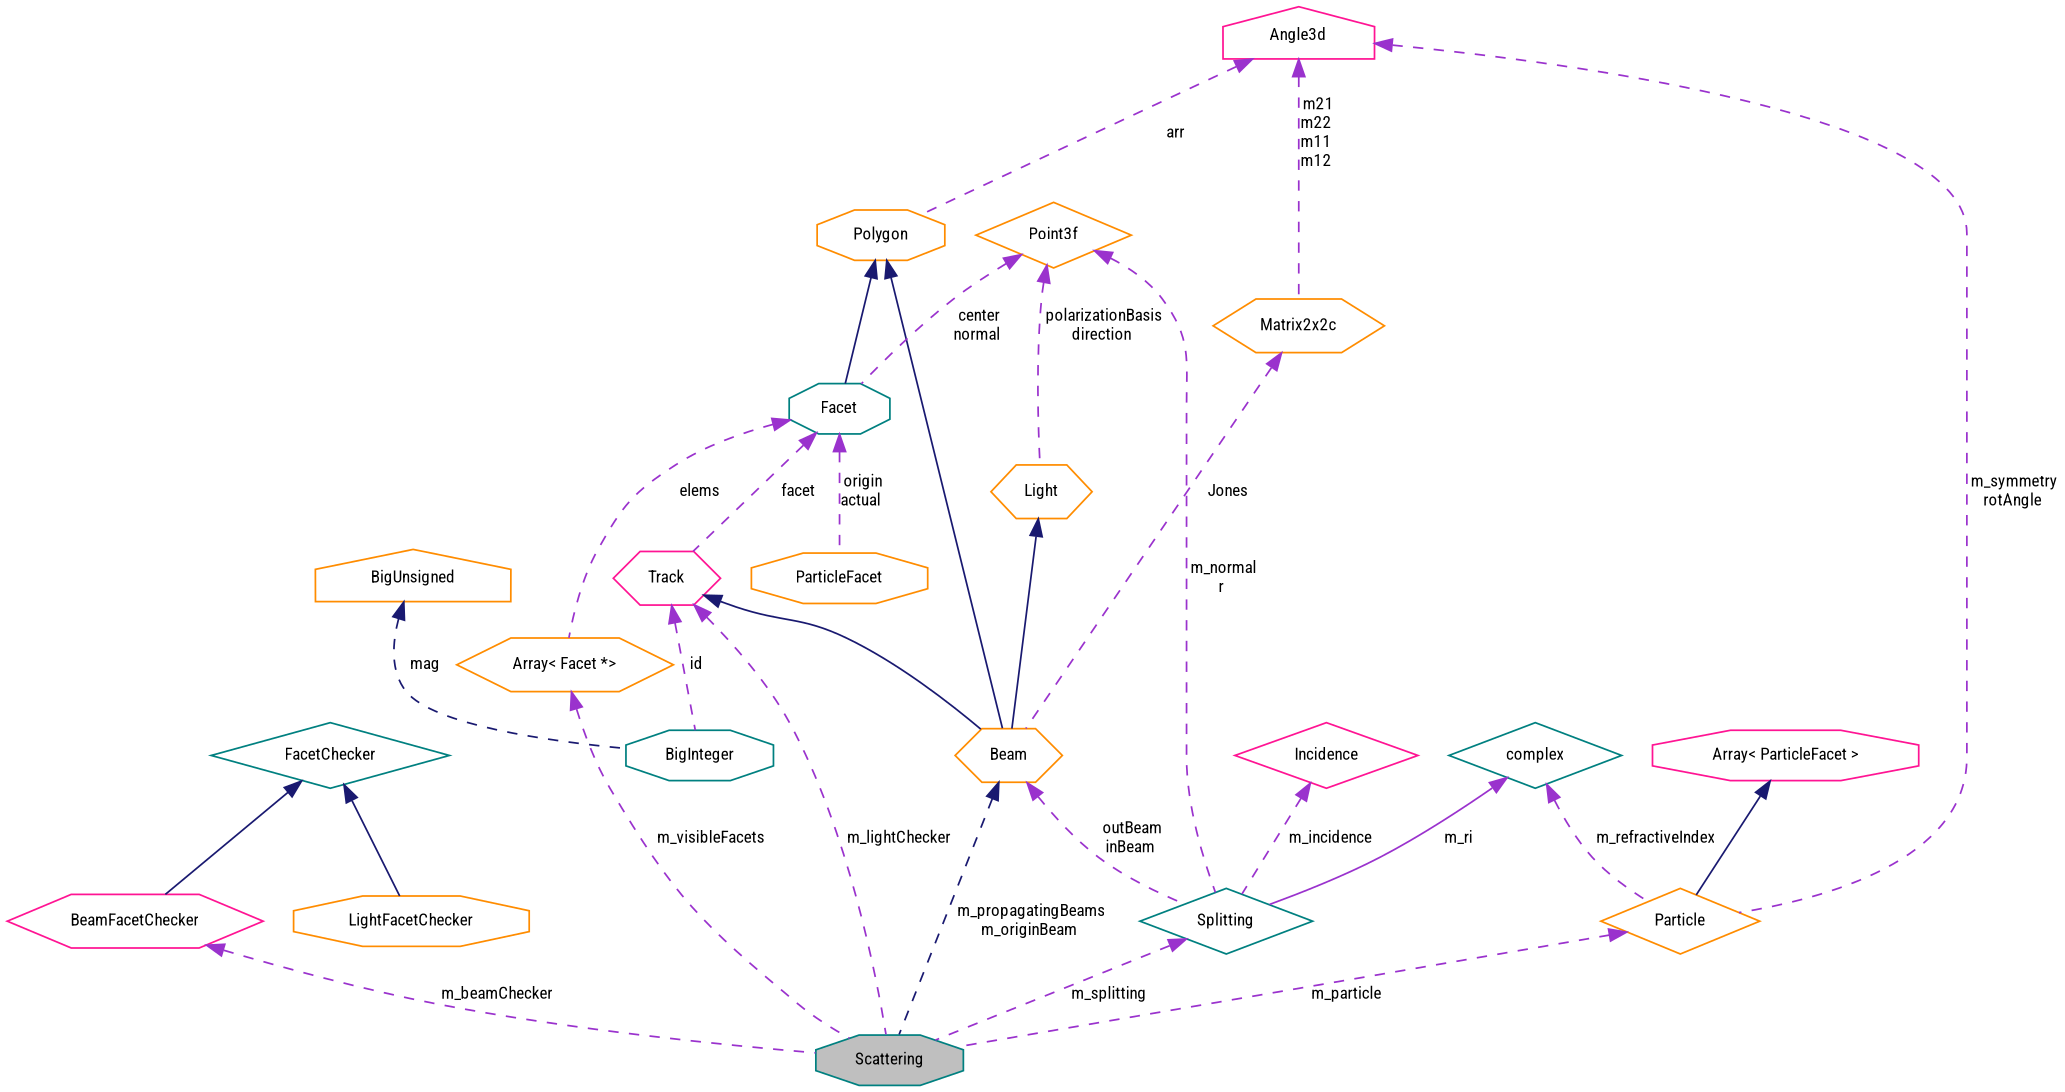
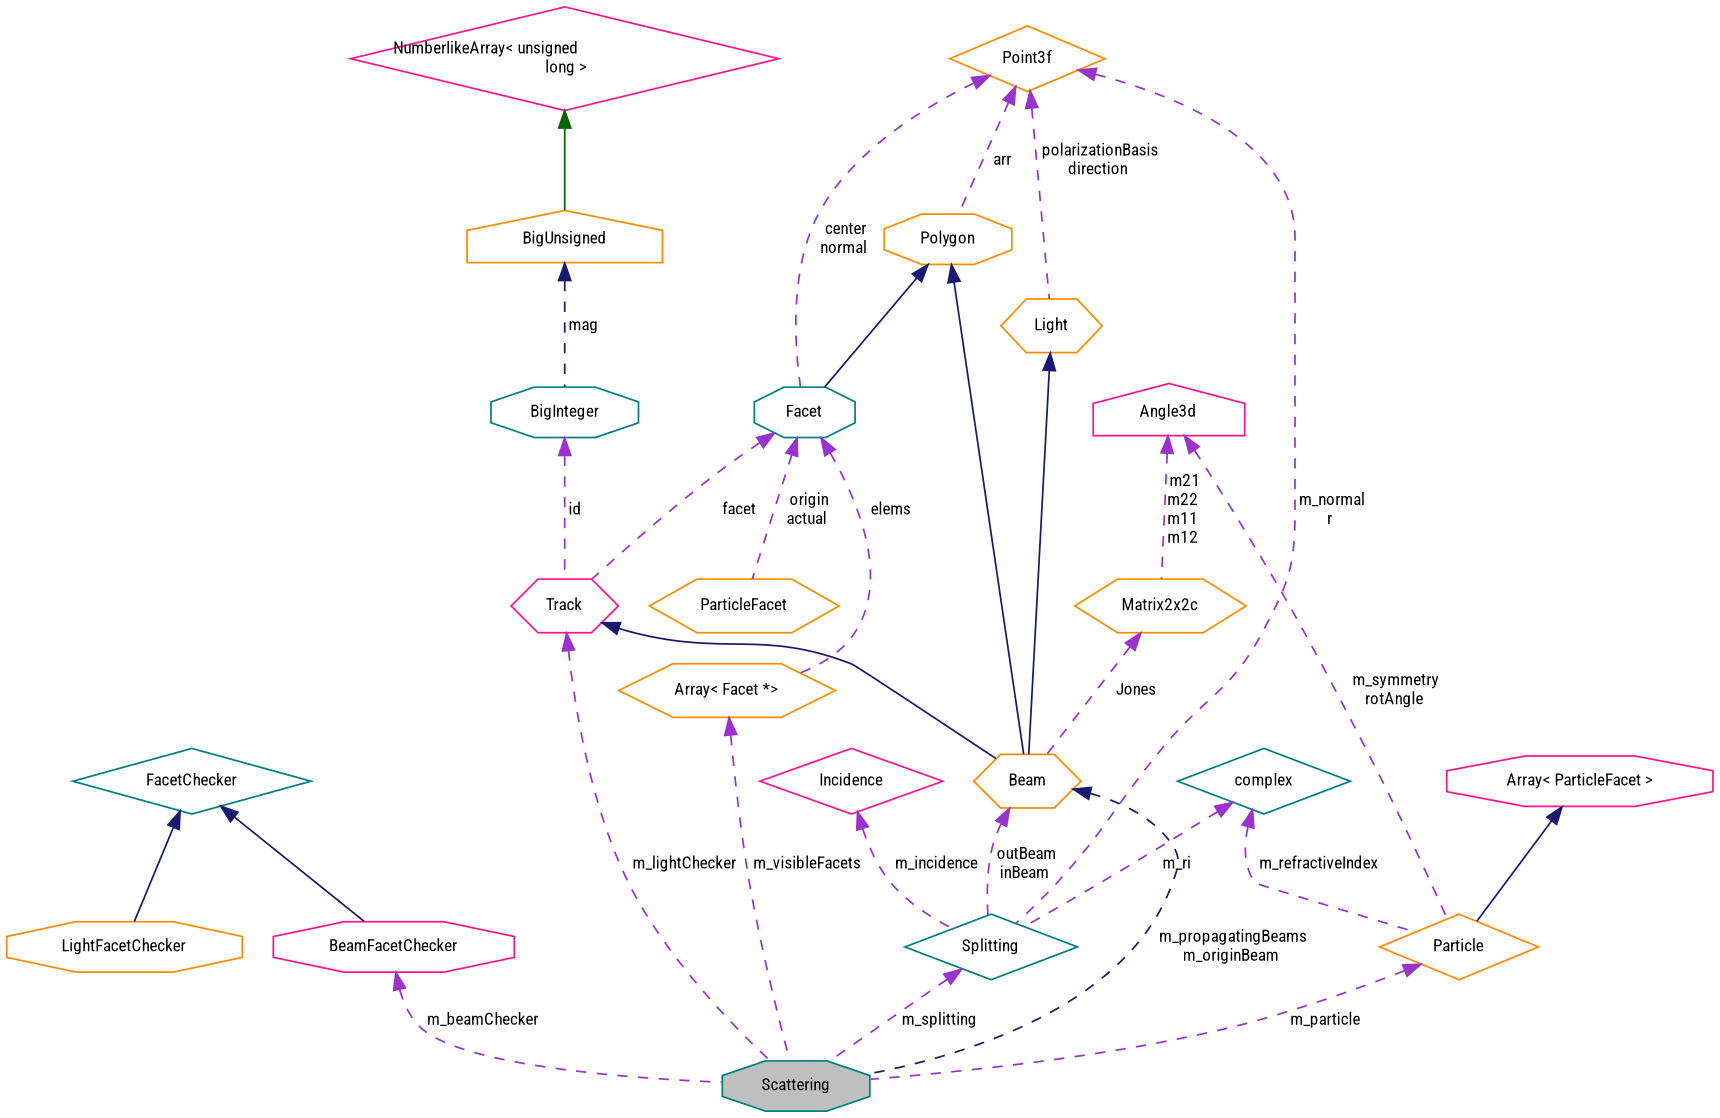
none -> (565, 59)
(1079, 141) -> (984, 158)
(840, 578) -> (744, 606)
(685, 677) -> (565, 517)
(1385, 854) -> (1122, 870)
(135, 921) -> (394, 947)
